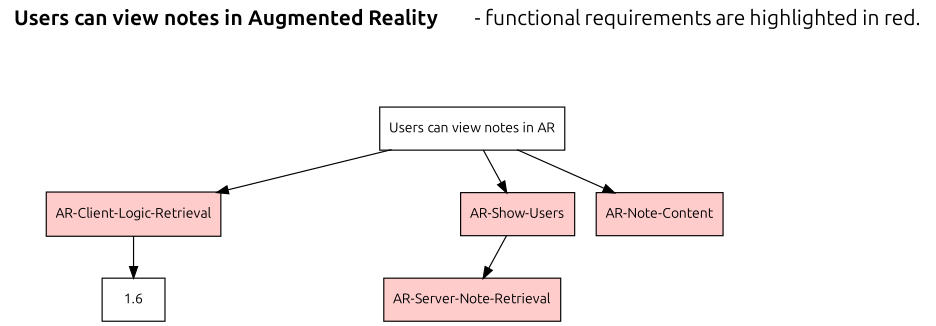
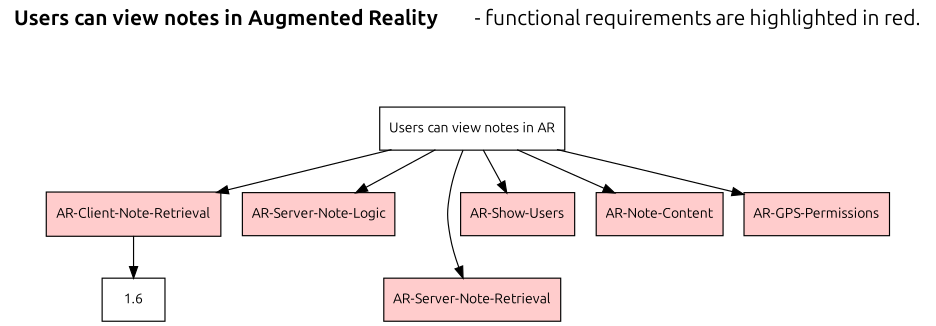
(134, 214) -> (134, 214)
none -> (319, 214)
none -> (817, 214)
(498, 252) -> (448, 208)
